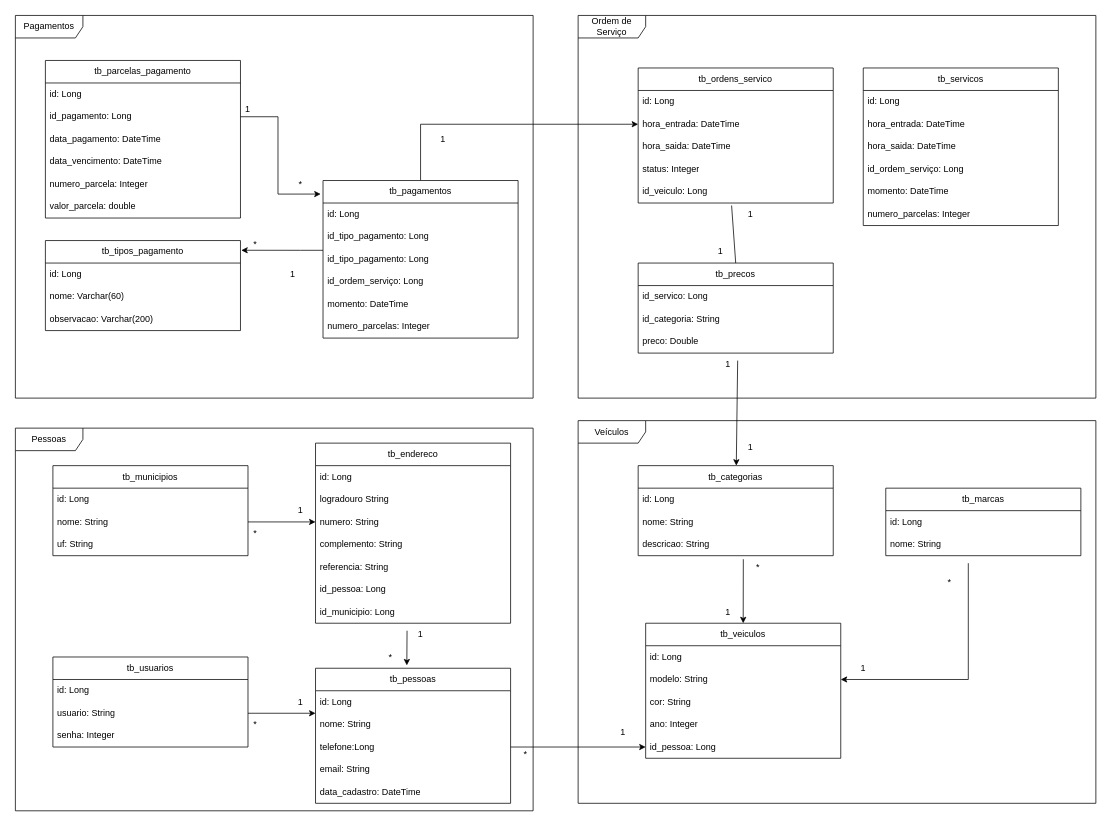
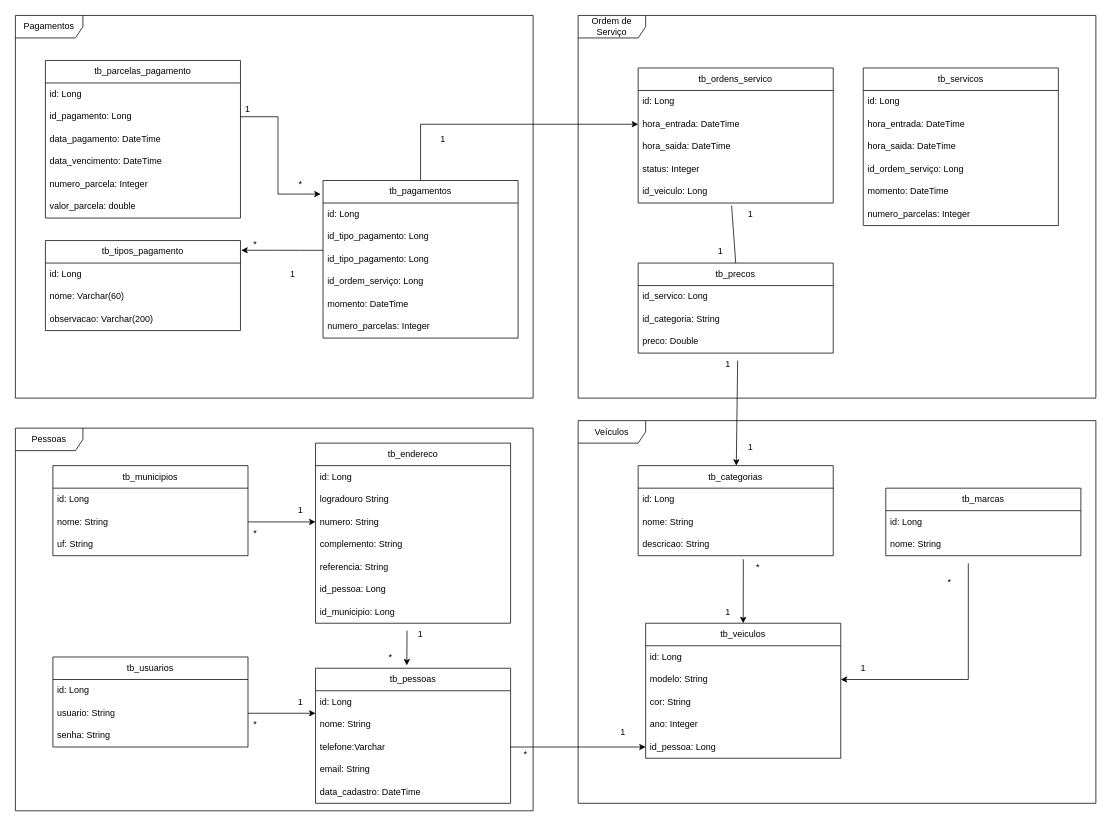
(90, 735) -> (87, 735)
(350, 747) -> (358, 747)
